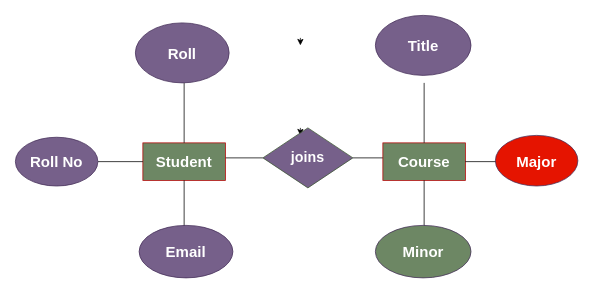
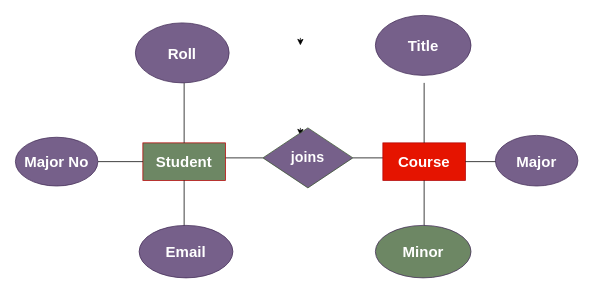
(537, 161) -> (537, 161)
(57, 162) -> (57, 162)
(424, 162) -> (424, 162)
